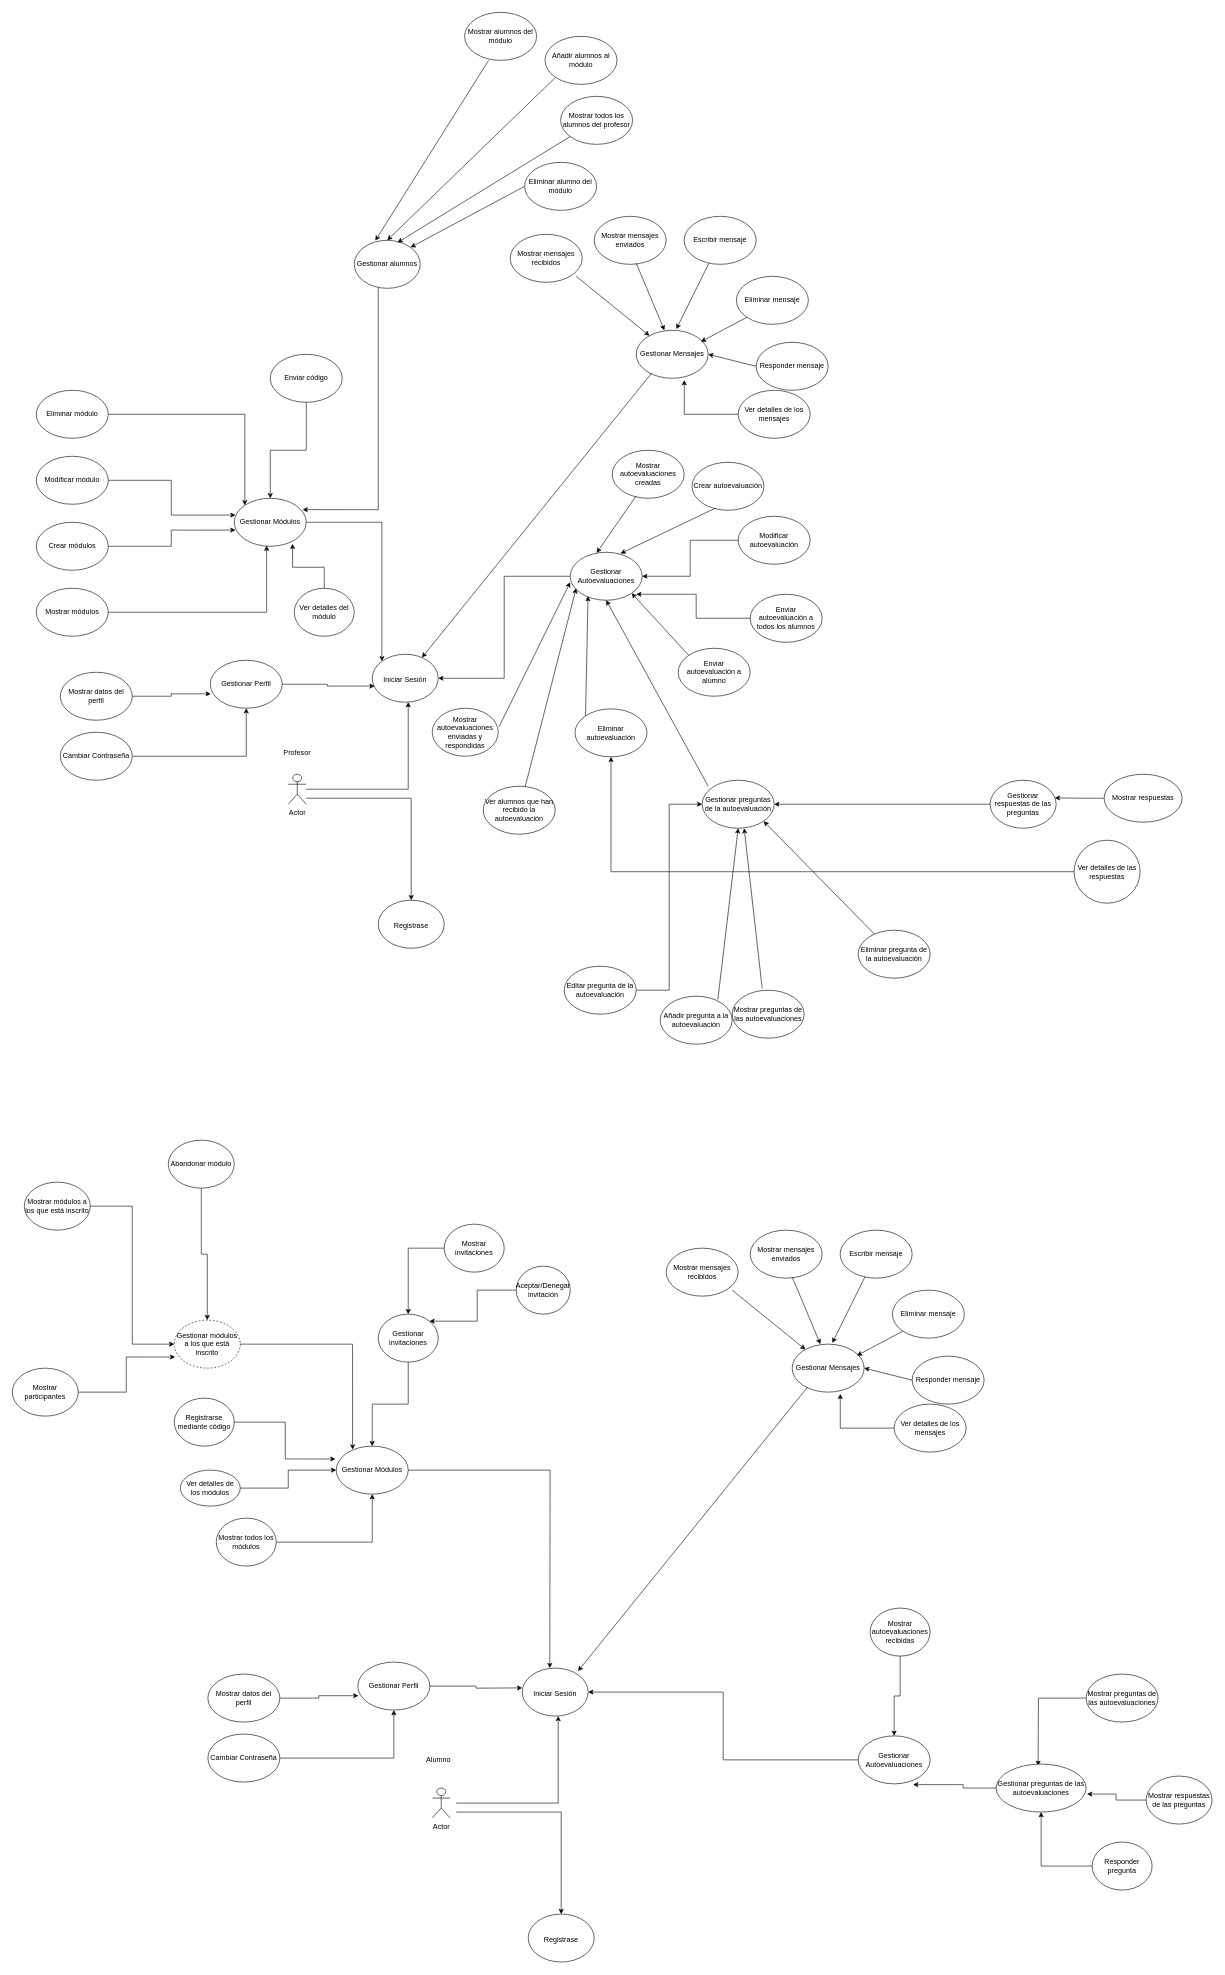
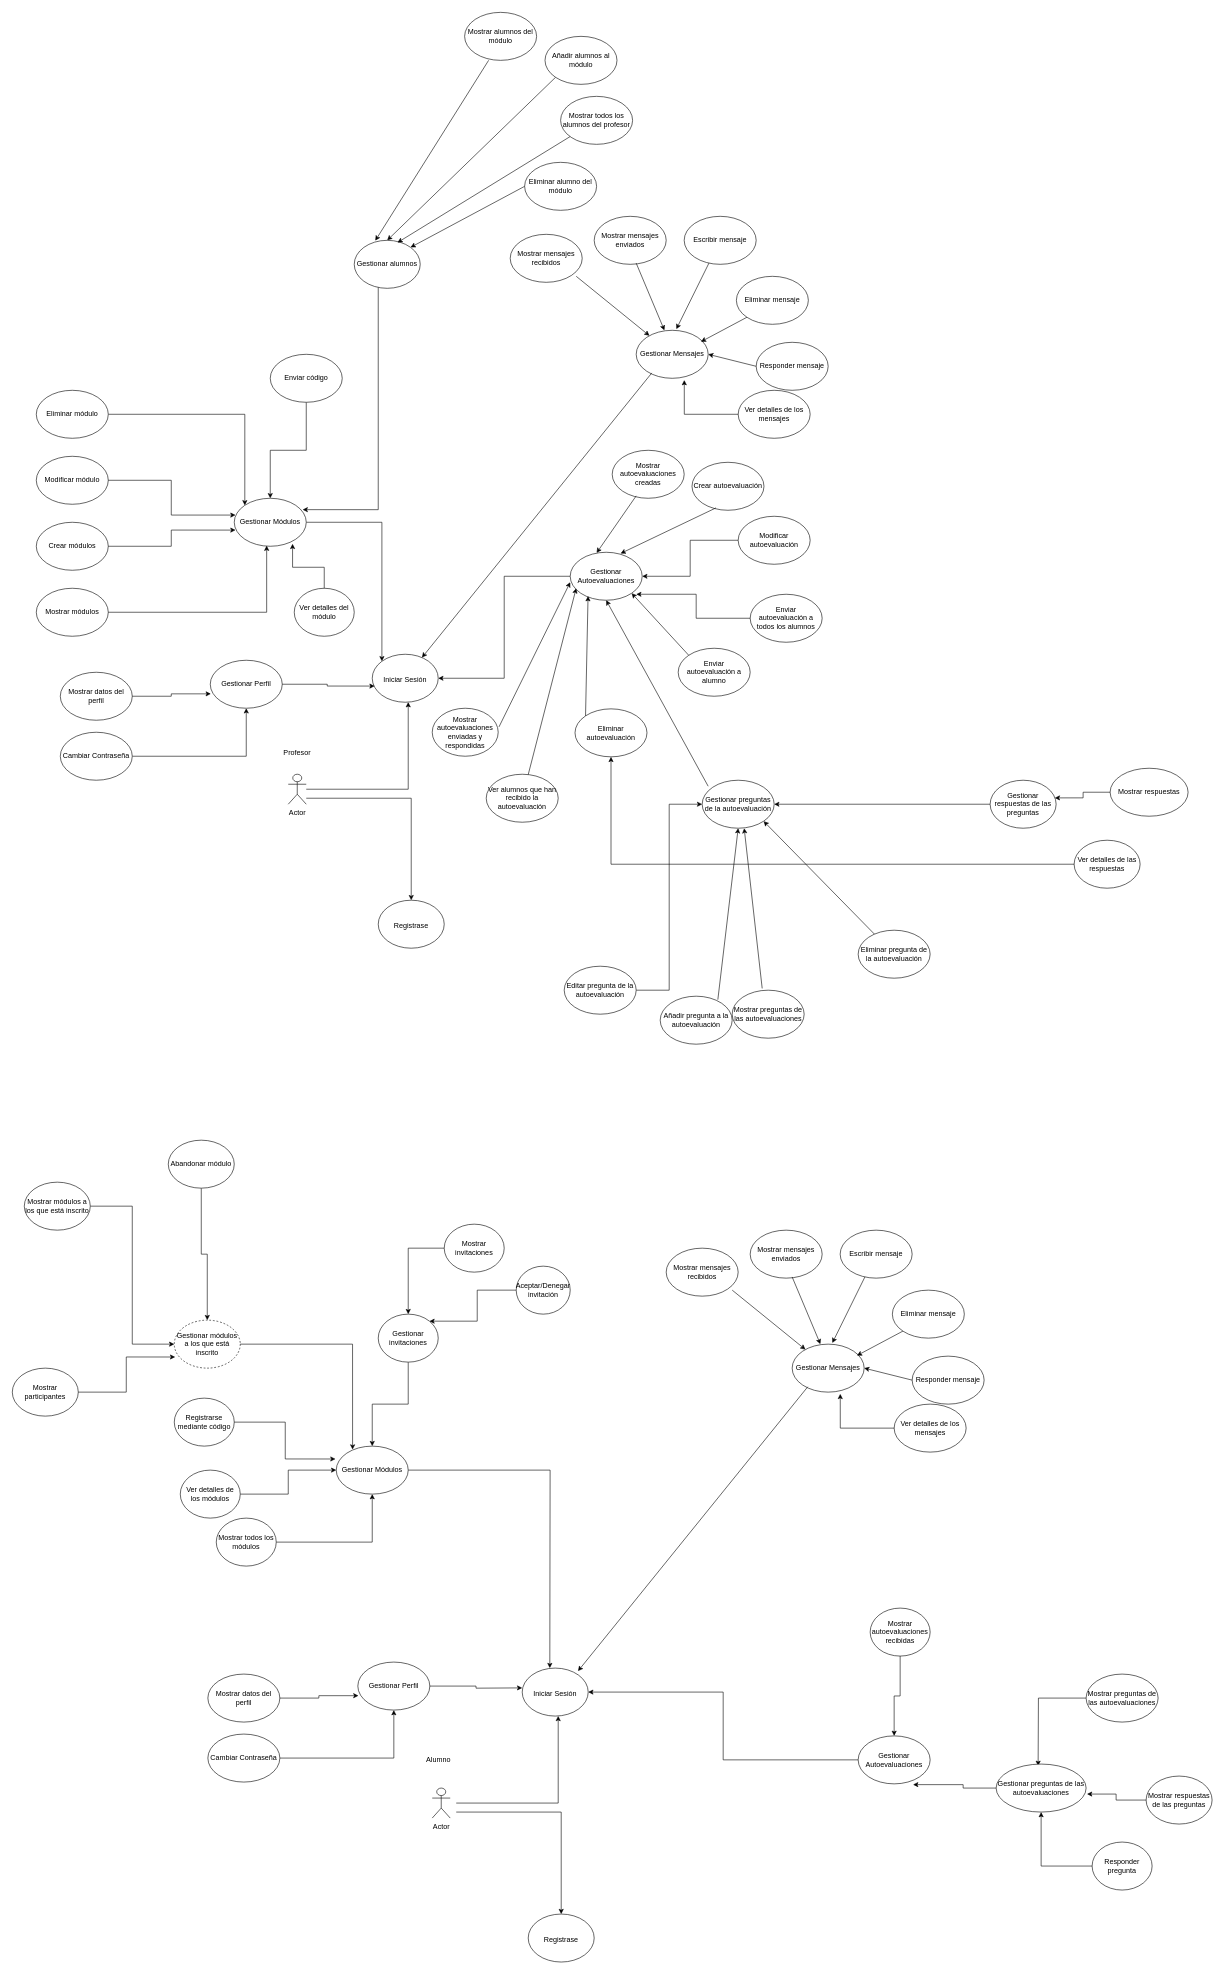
(1143, 798) -> (1149, 792)
(519, 810) -> (522, 798)
(1107, 872) -> (1107, 864)
(210, 1488) -> (210, 1494)
